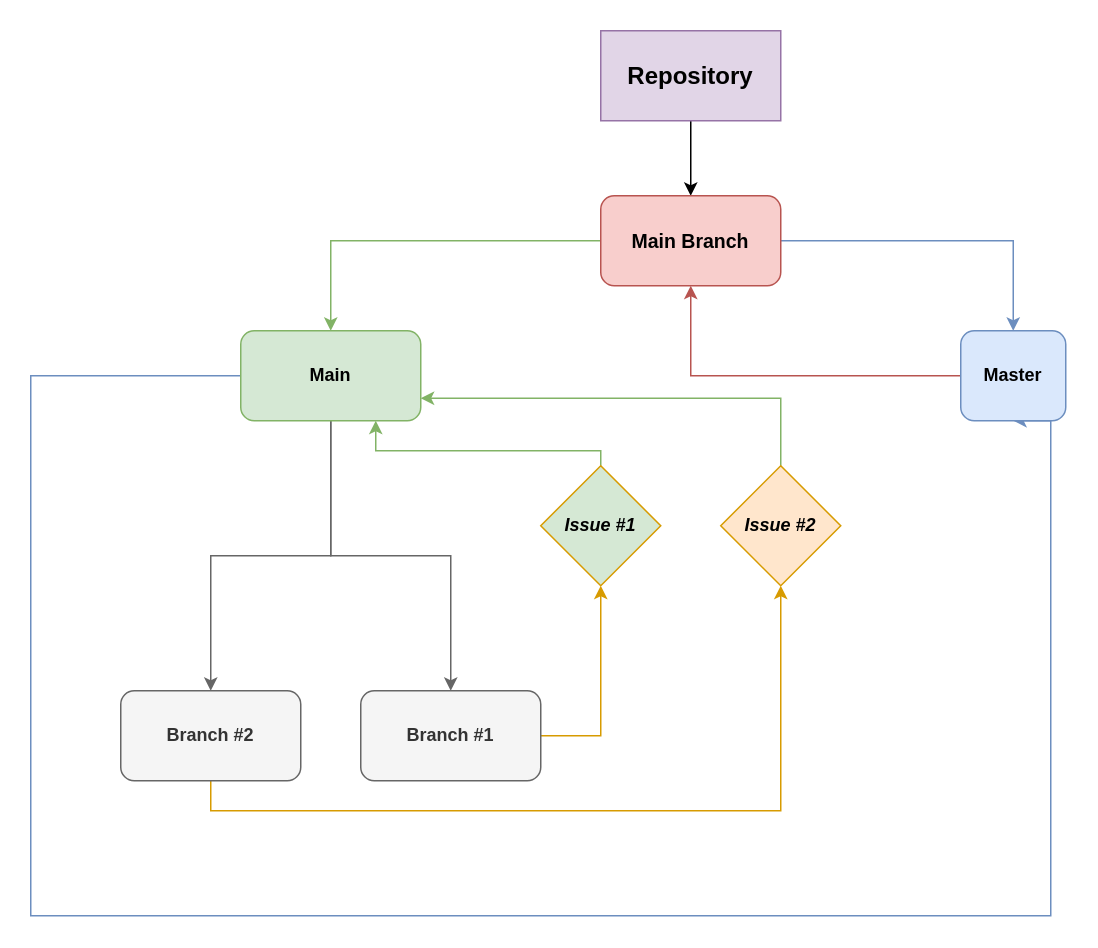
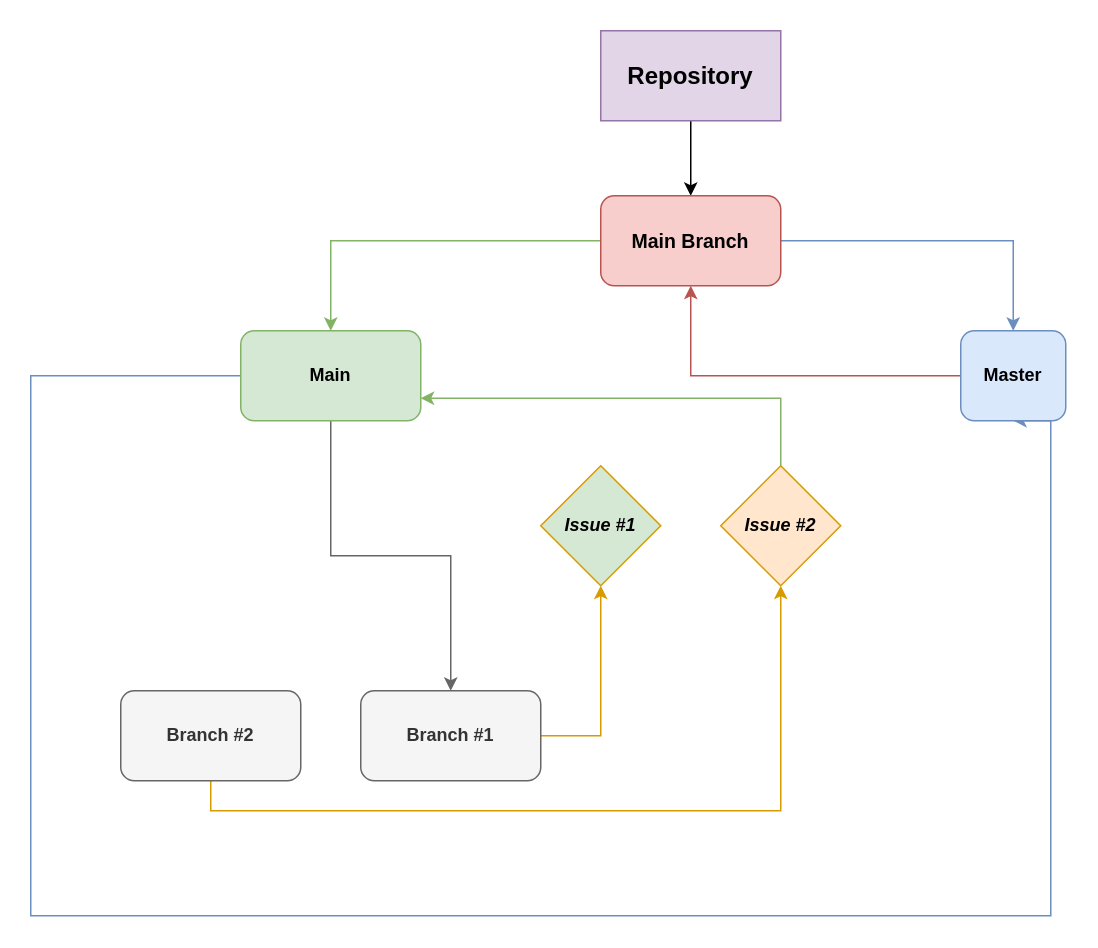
(486, 451) -> none
(211, 559) -> none
